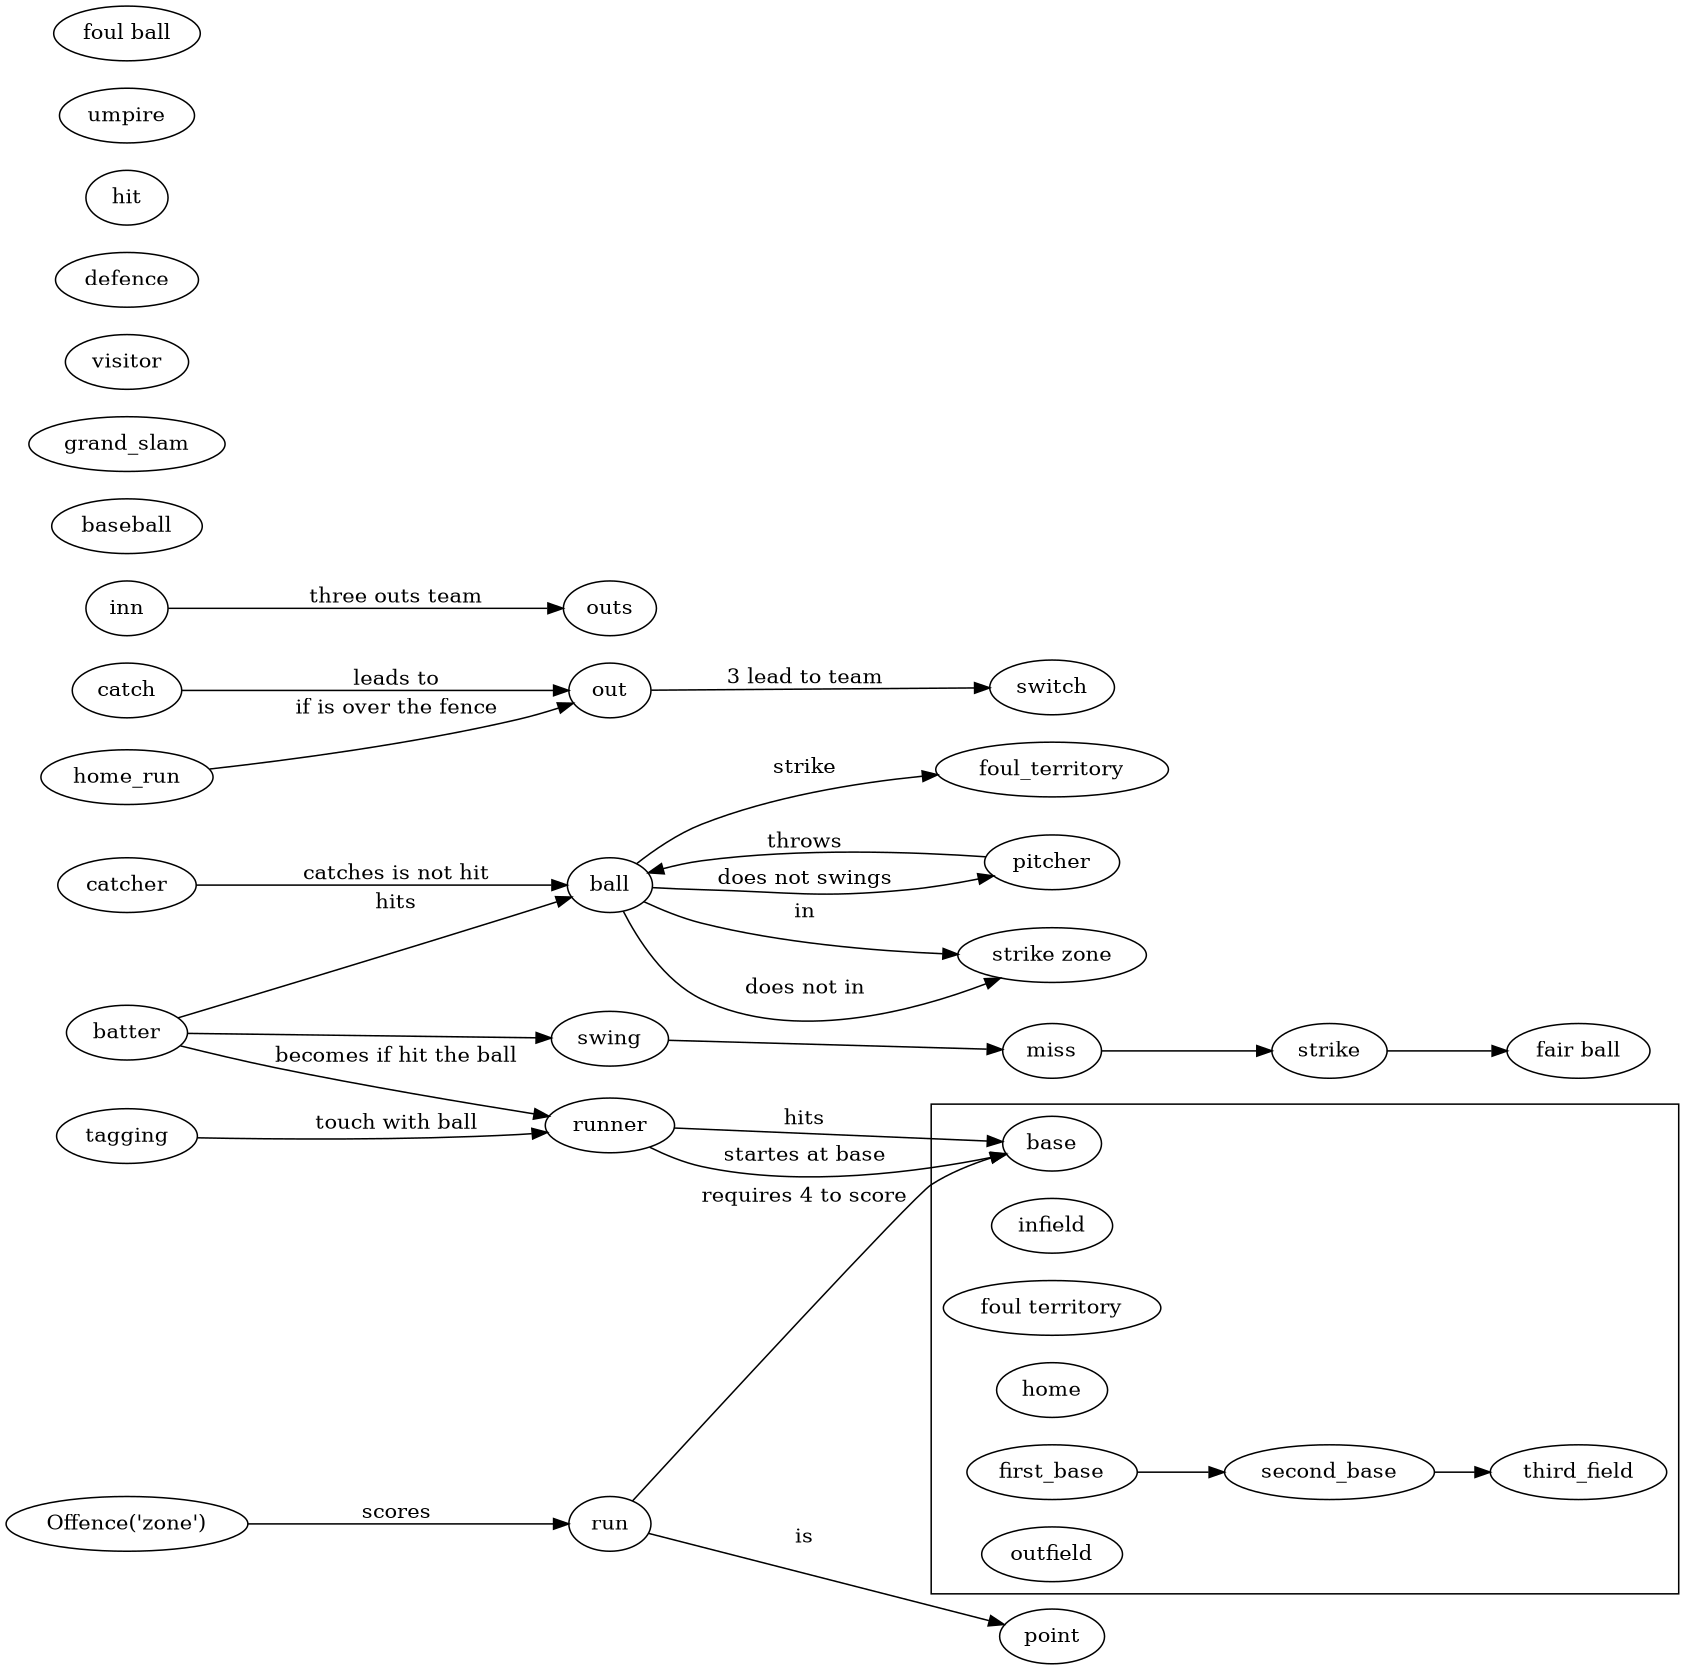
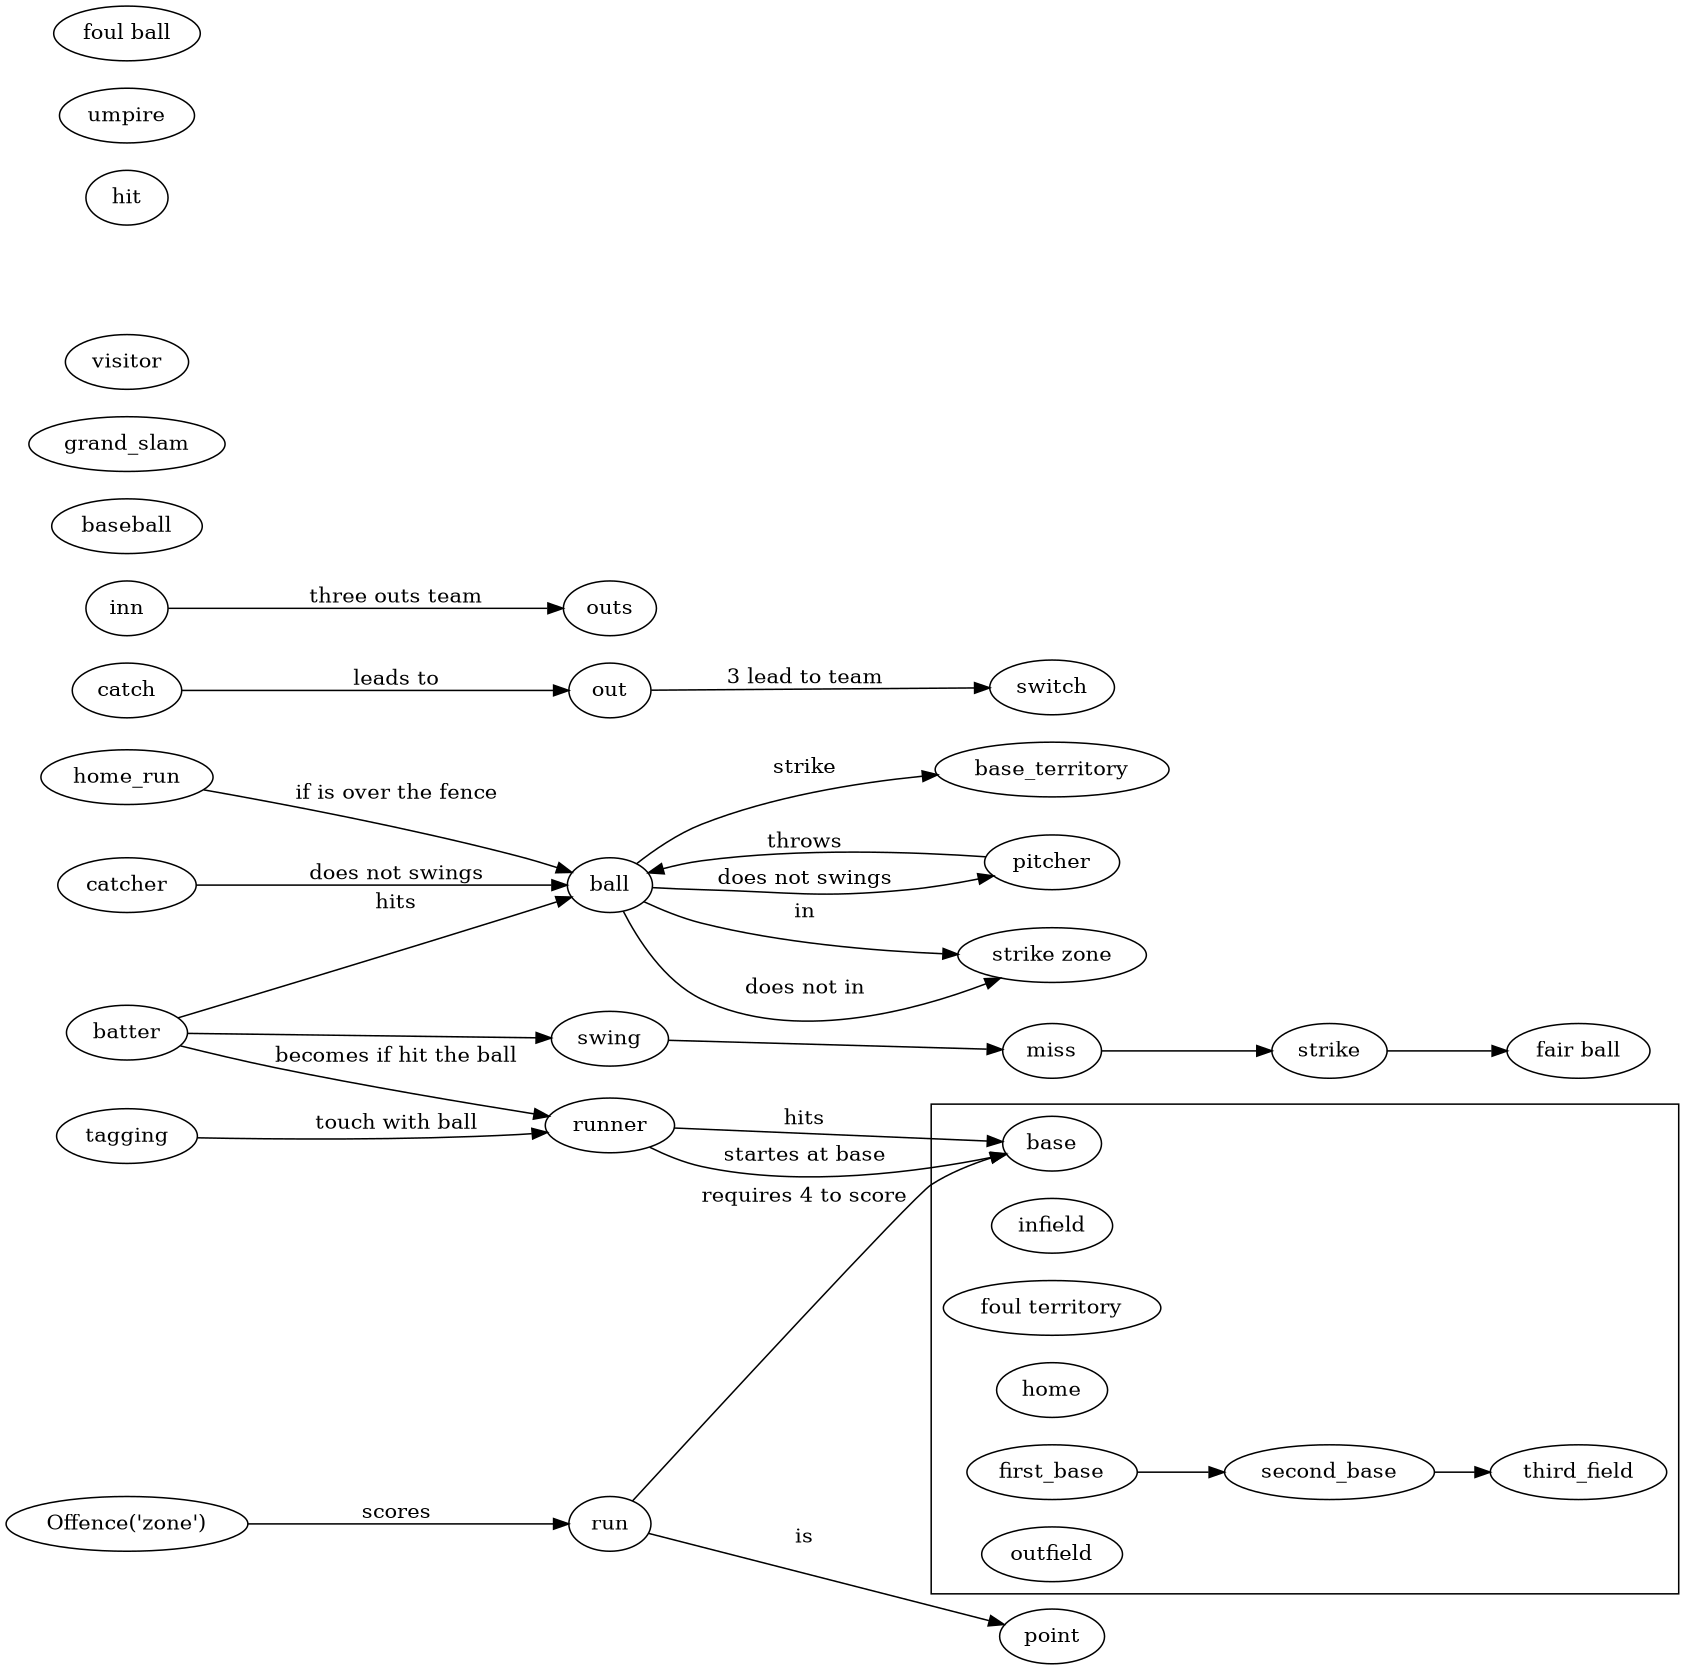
(127, 280) -> none
(385, 745) -> (381, 824)
(1052, 770) -> (1052, 770)
(397, 874) -> (397, 874)
